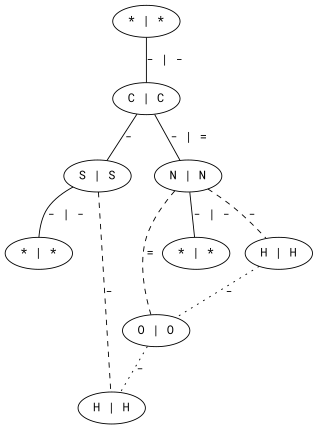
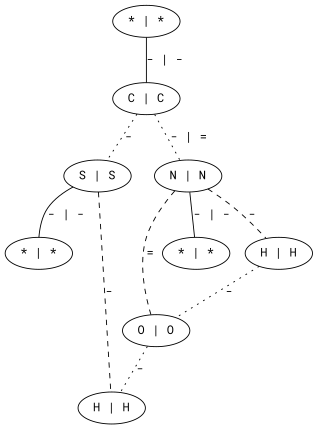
(122, 137) -> (122, 137)
(167, 137) -> (167, 137)
